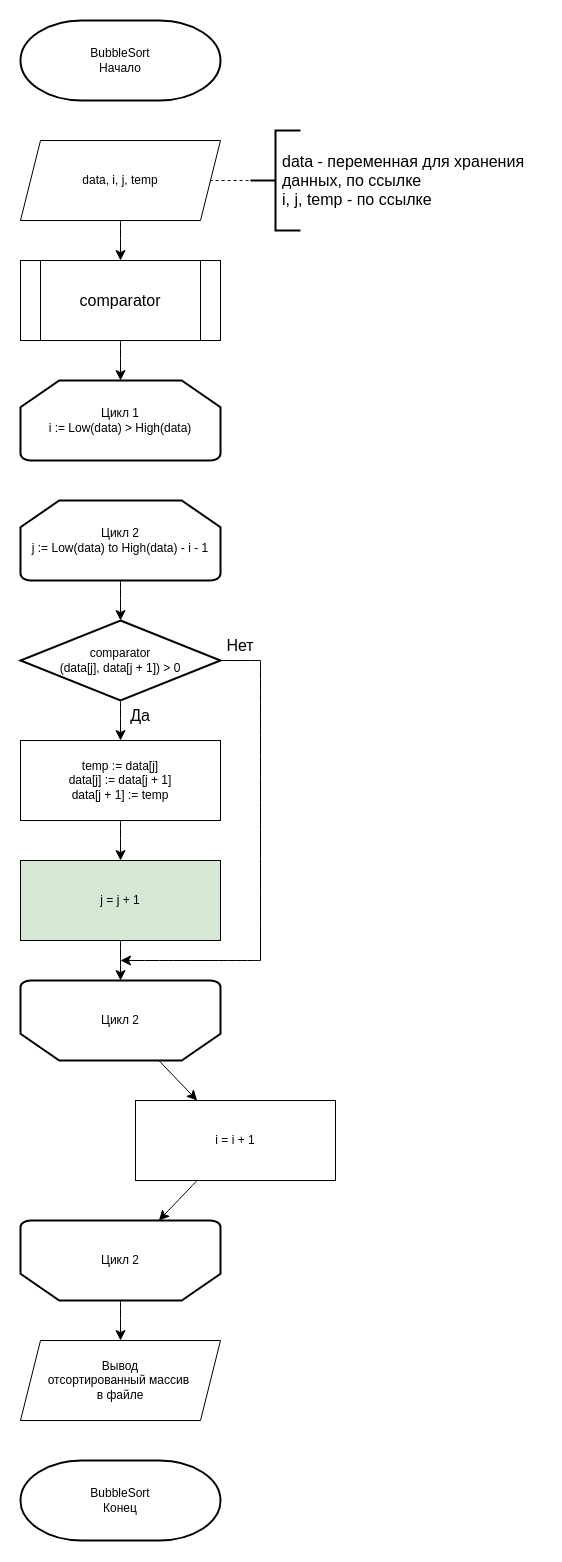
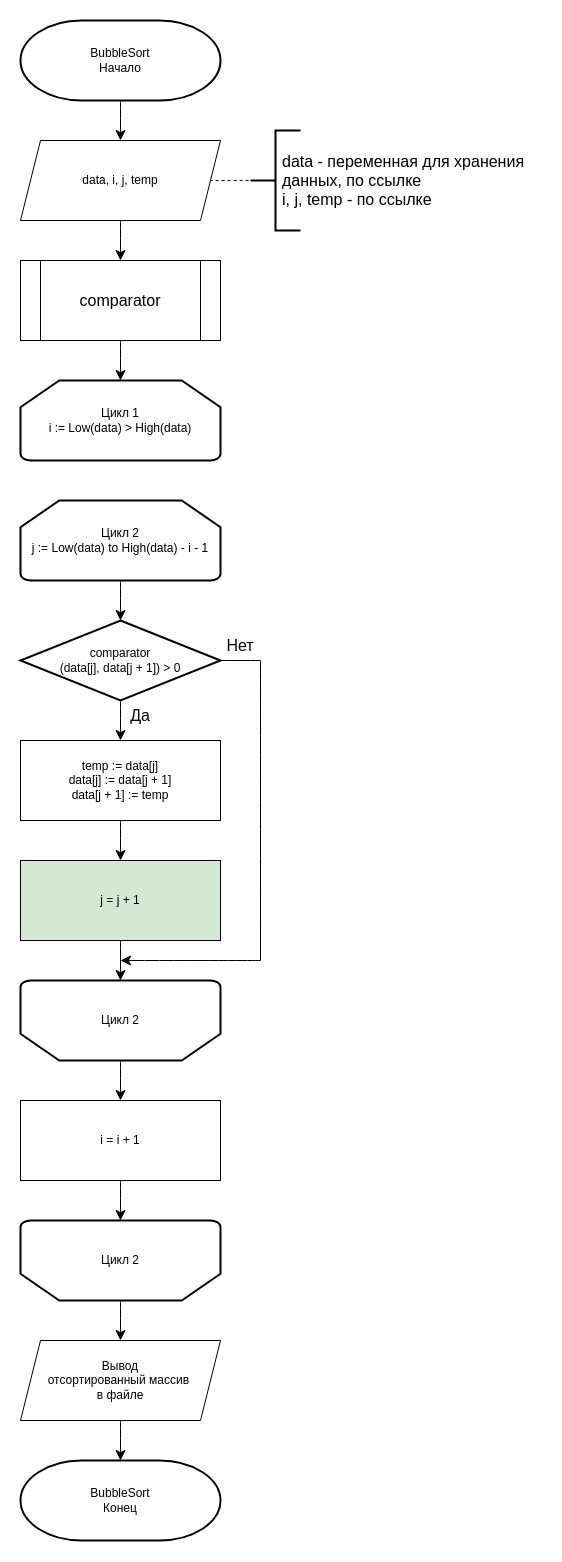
none -> (121, 116)
(236, 1141) -> (121, 1141)
none -> (121, 1436)
